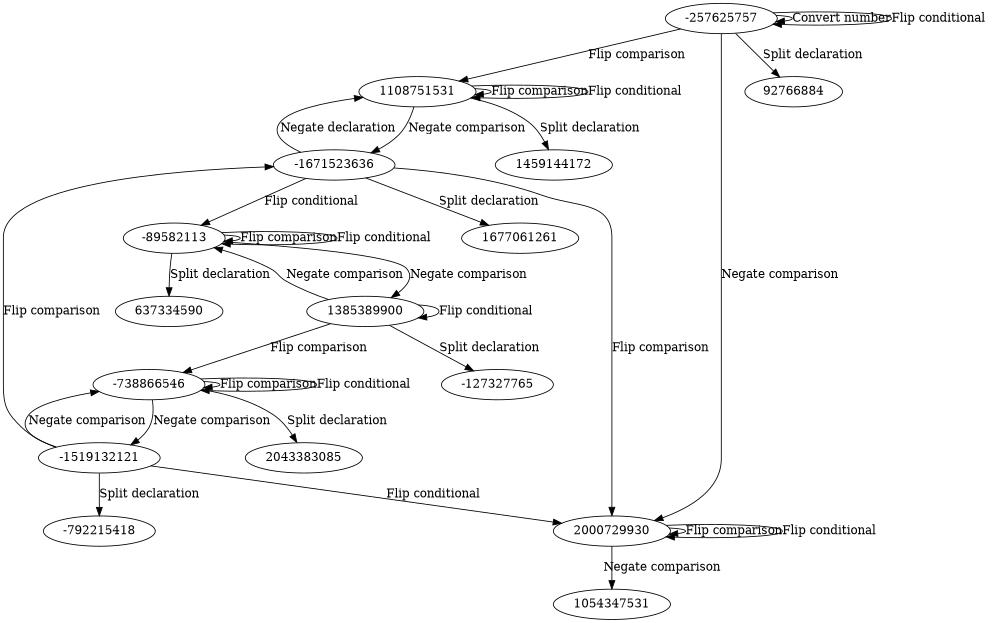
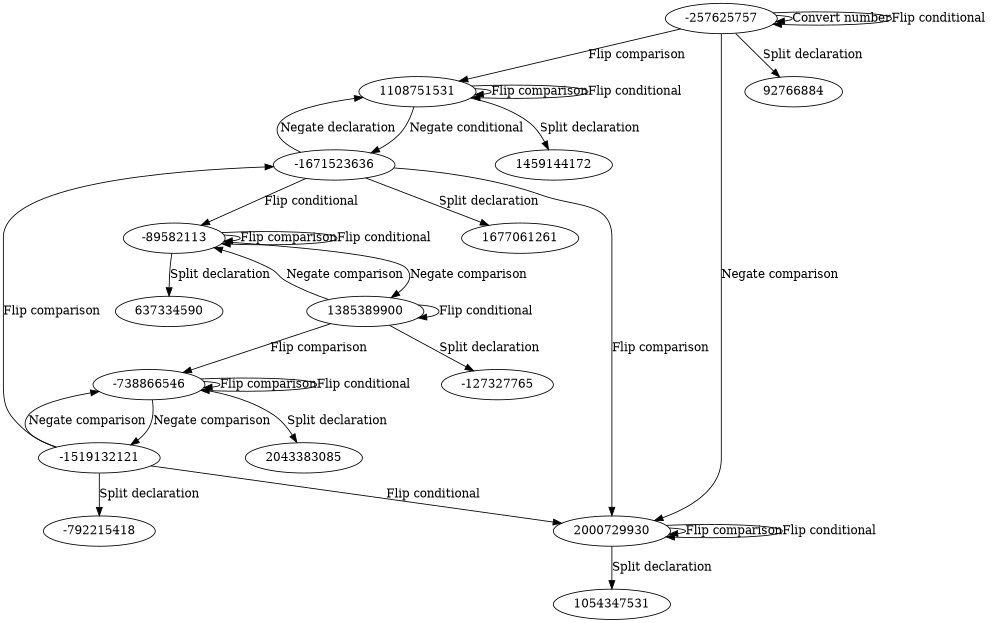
(467, 128) -> (467, 128)
(662, 568) -> (662, 568)
